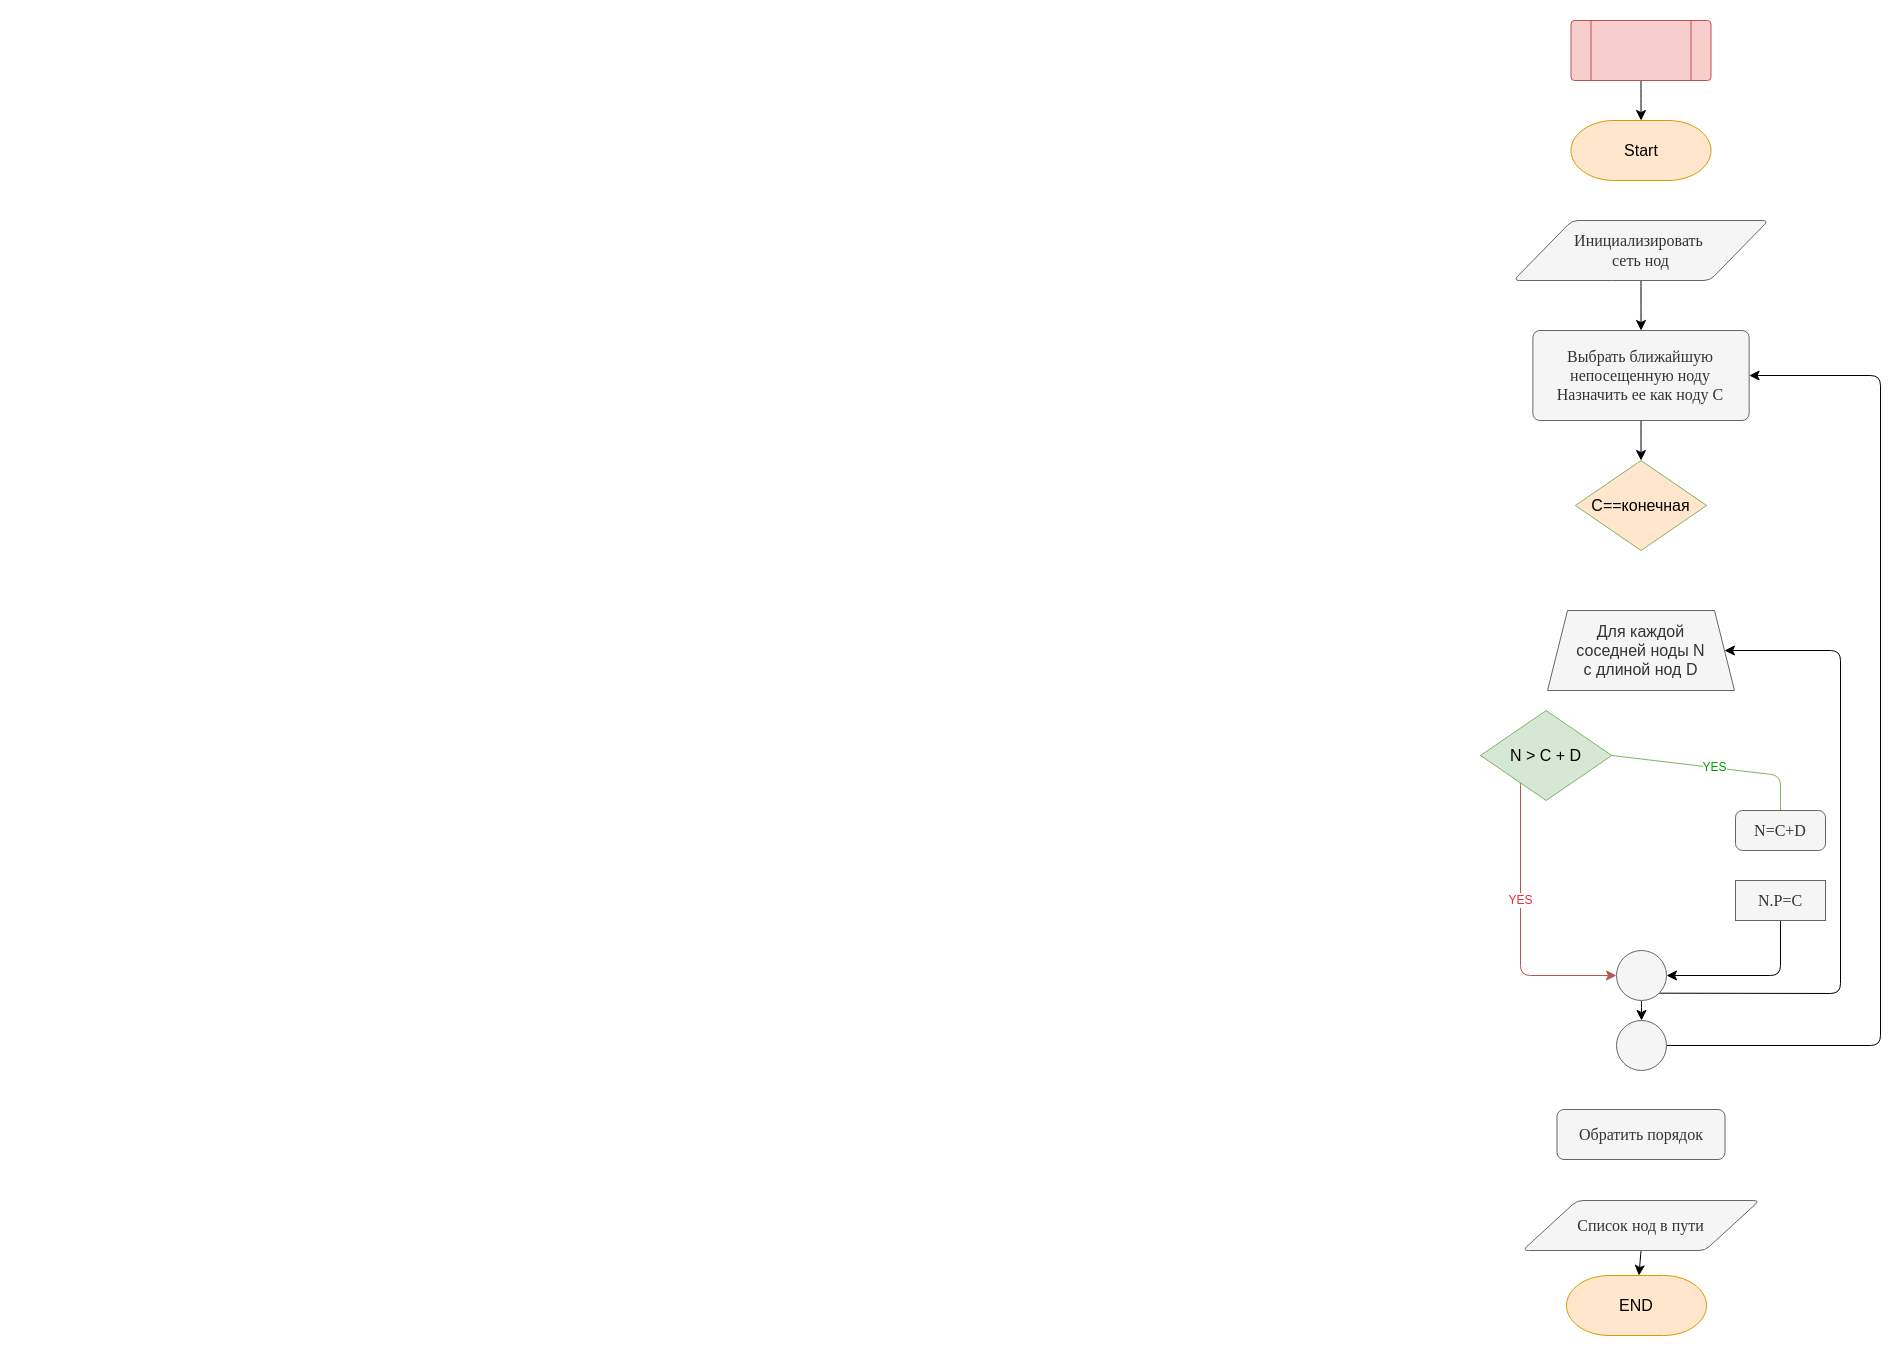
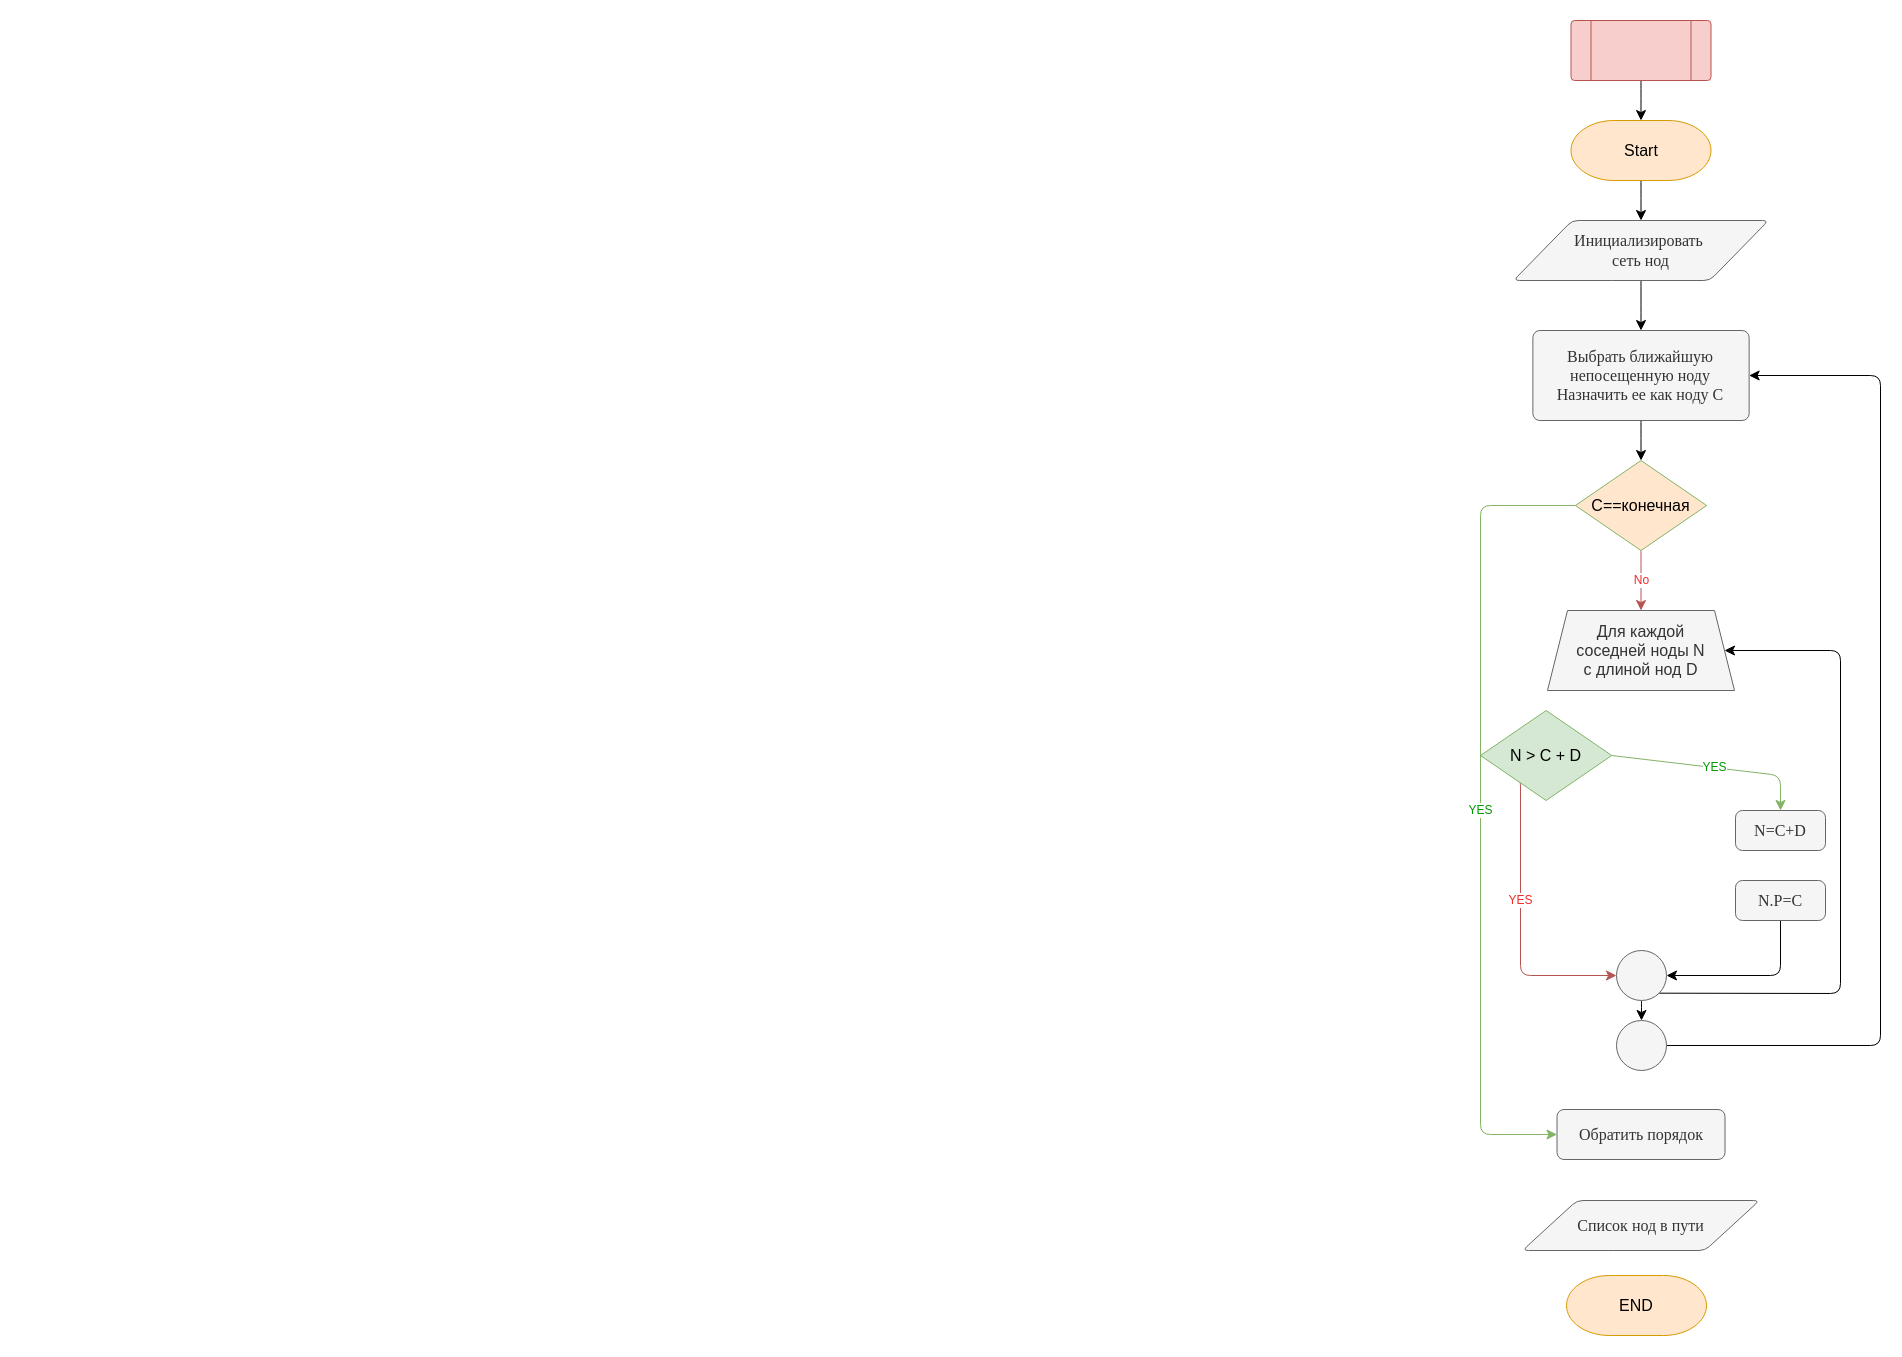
none -> (1641, 196)
none -> (1641, 578)
(1781, 804) -> (1781, 801)
none -> (1481, 807)
(1781, 901) -> (1781, 901)
(1640, 1258) -> none
